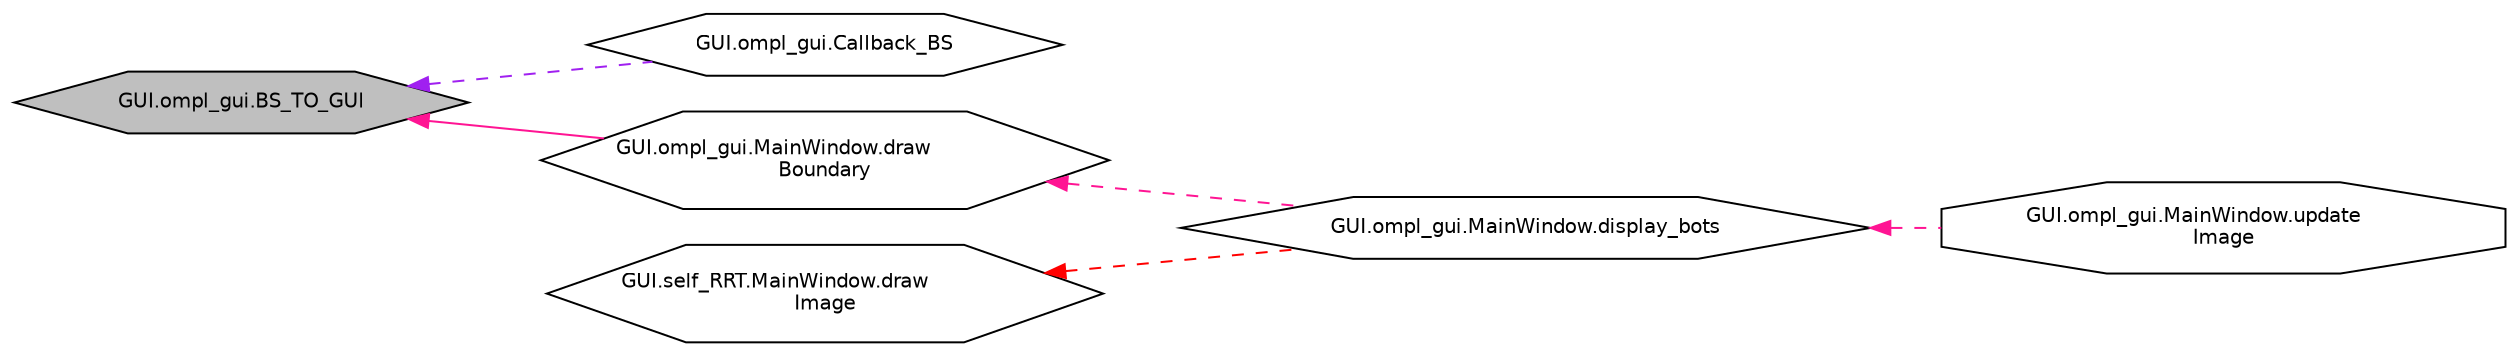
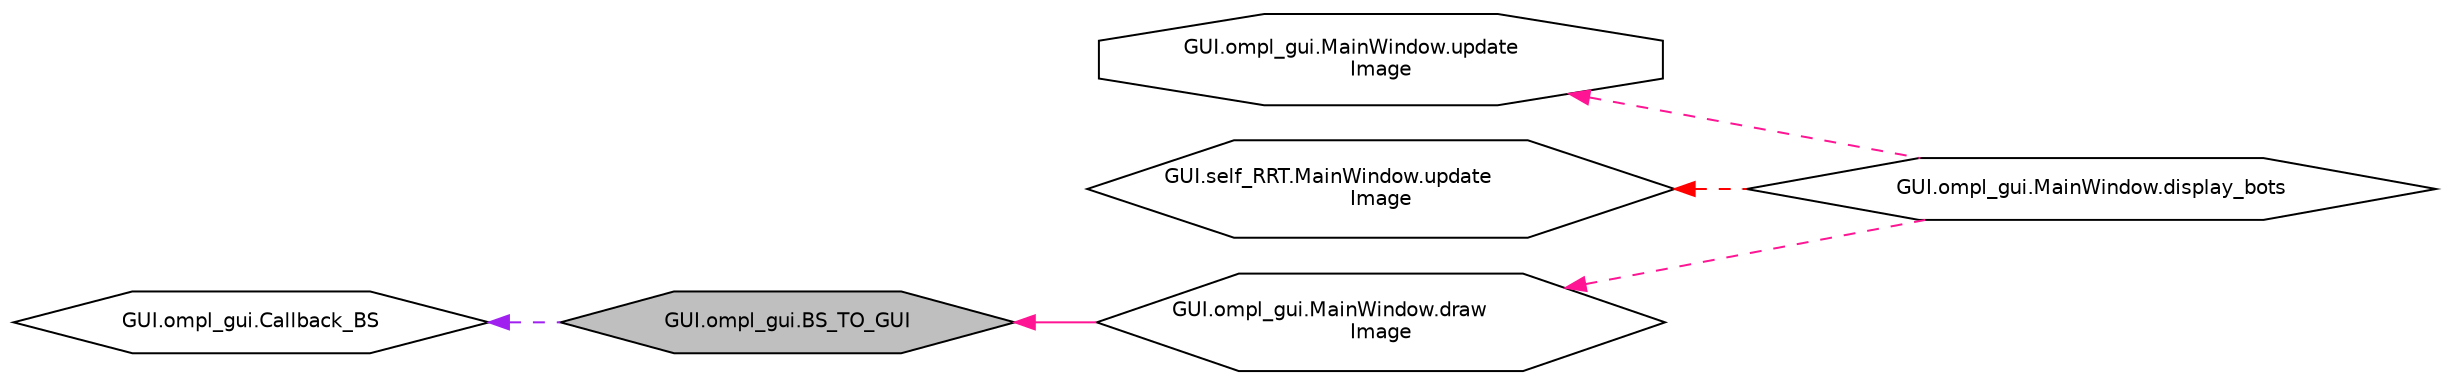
(541, 73) -> (535, 322)
(825, 160) -> (1381, 322)
(1916, 228) -> (1755, 128)
(825, 294) -> (1381, 189)
